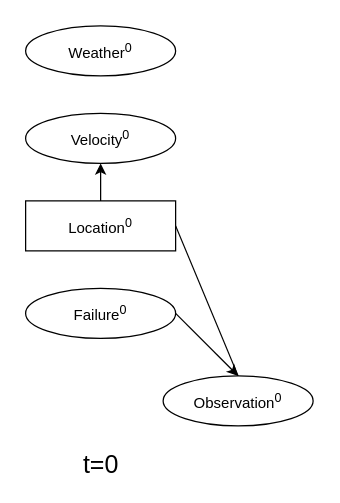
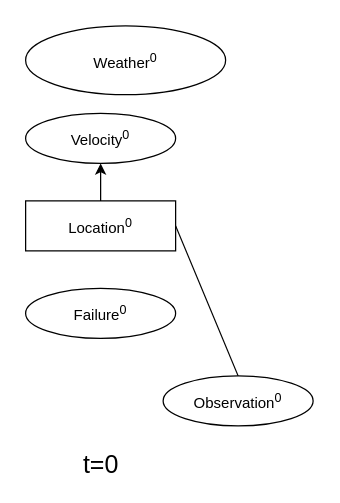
(101, 51) -> (126, 60)
(204, 342) -> none
